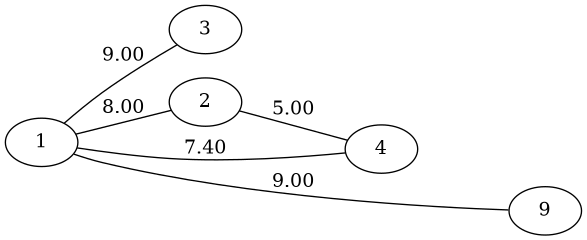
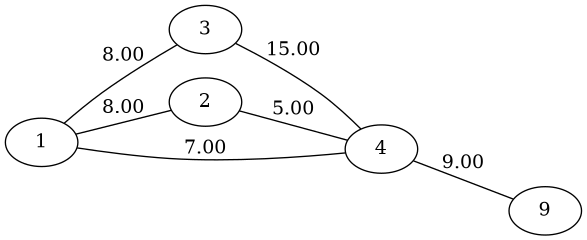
(124, 56) -> (124, 56)
none -> (302, 81)
(205, 148) -> (205, 148)
(290, 194) -> (463, 180)
